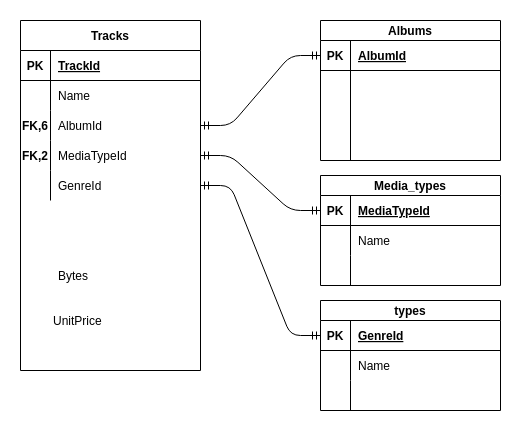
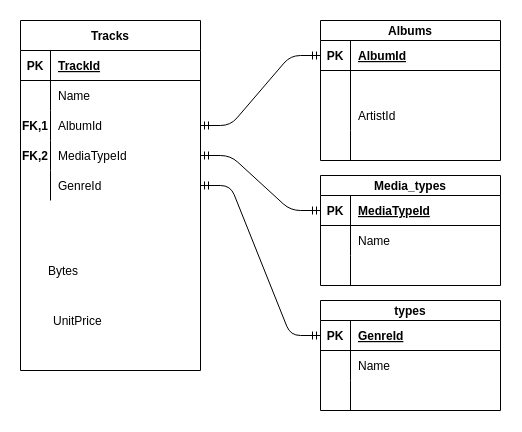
none -> (426, 116)
(35, 126) -> (35, 126)
(126, 276) -> (116, 271)
